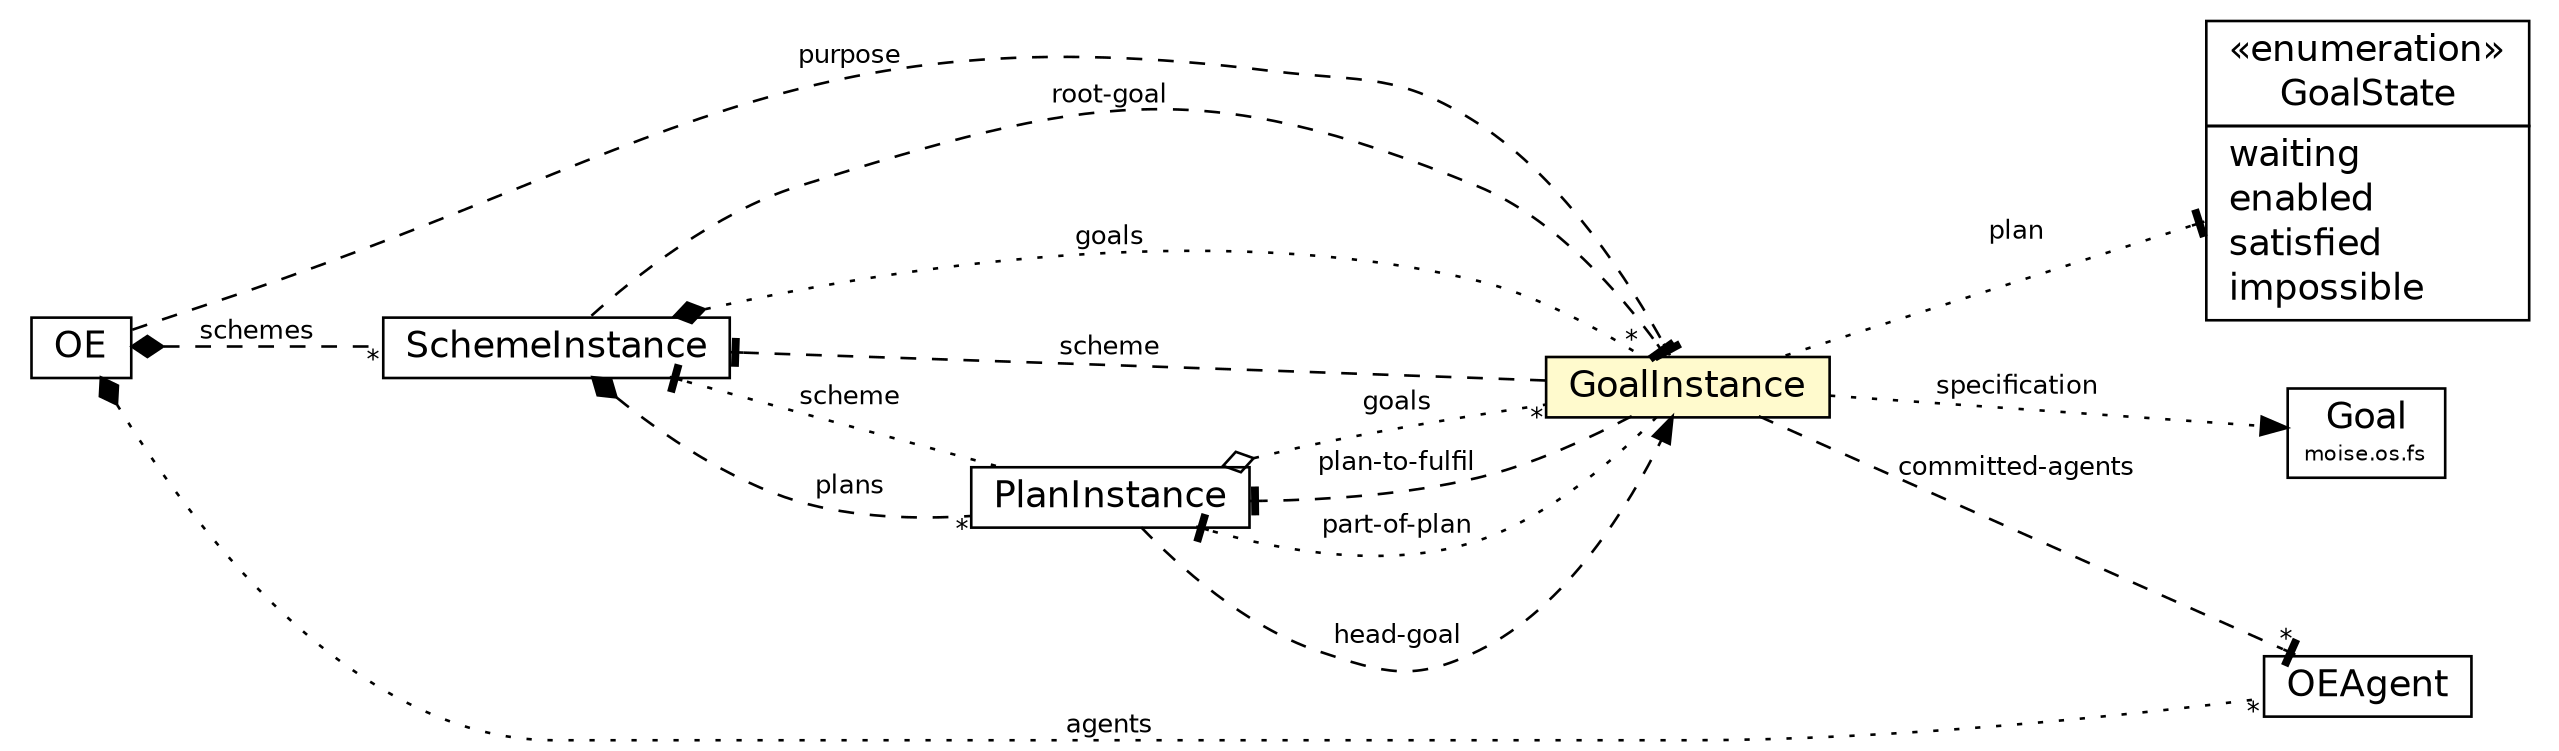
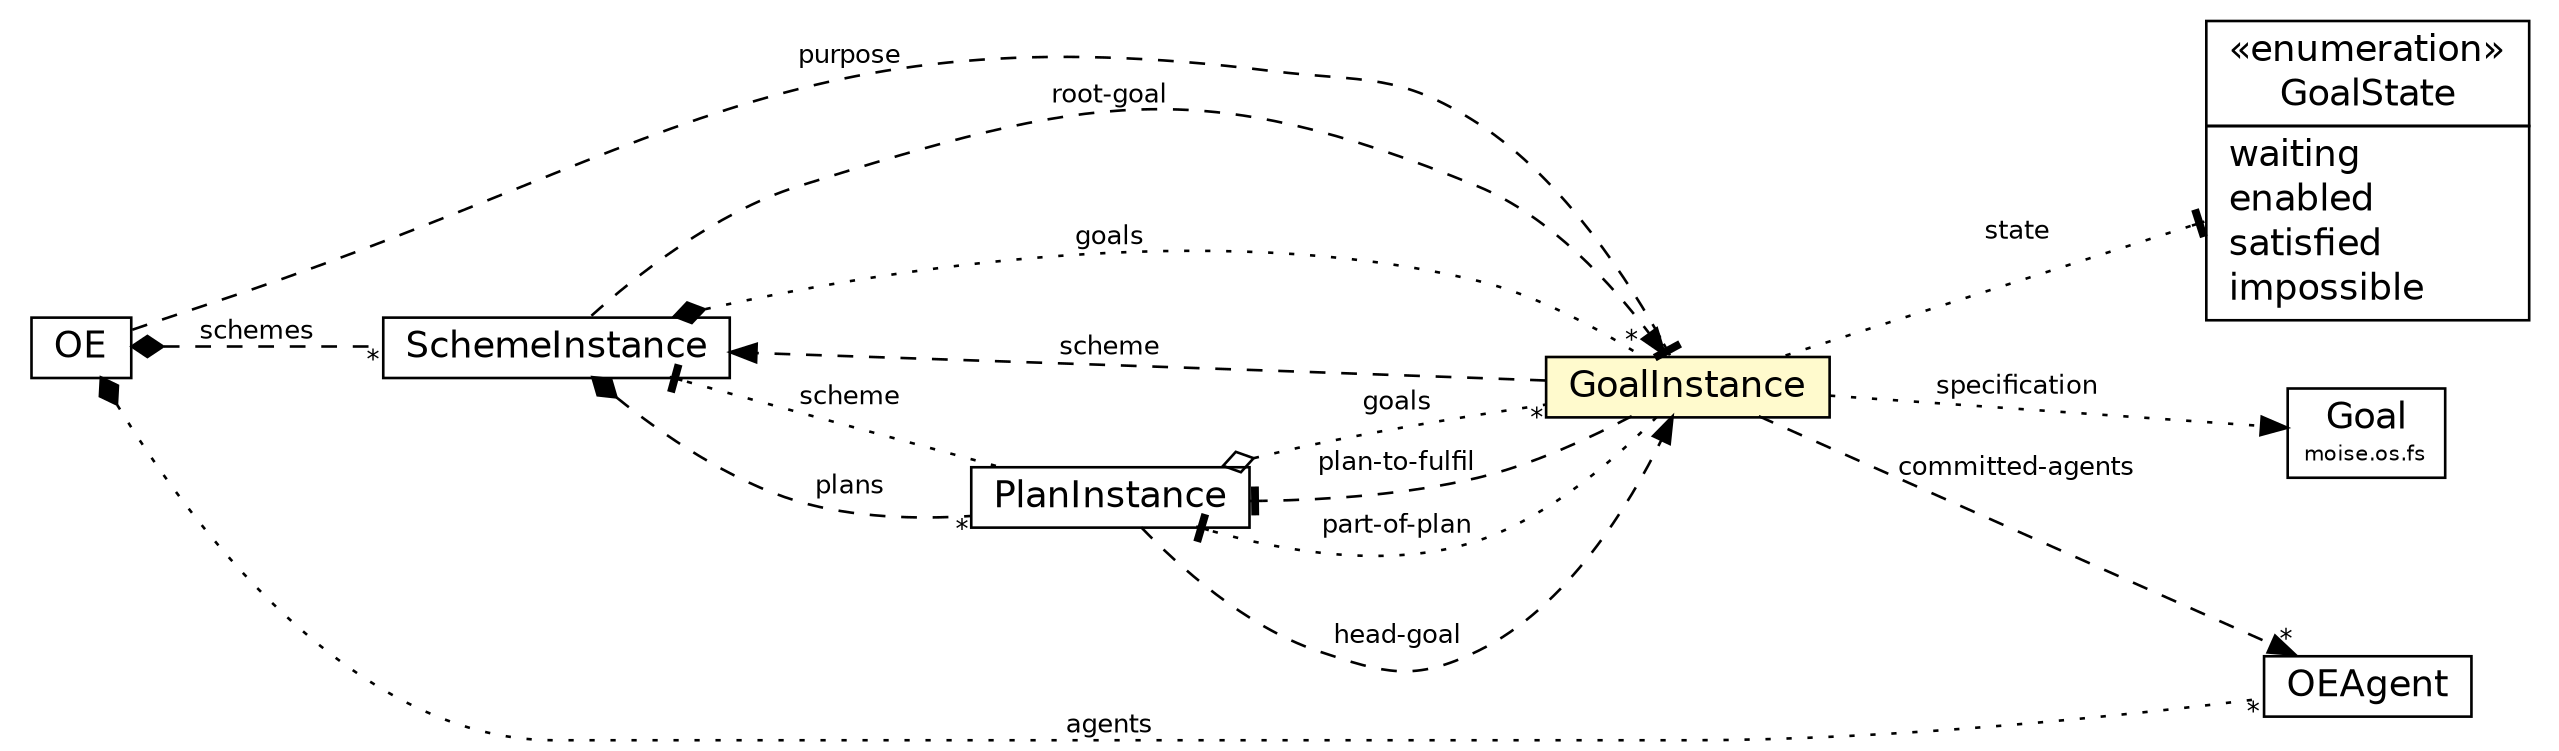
(1136, 110) -> (1130, 110)
(2017, 232) -> (2017, 232)
(1145, 366) -> (1151, 366)
(2021, 533) -> (2015, 530)
